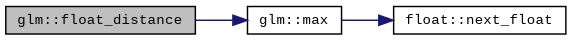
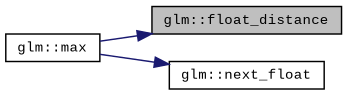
(214, 20) -> (119, 38)
(480, 20) -> (247, 75)
